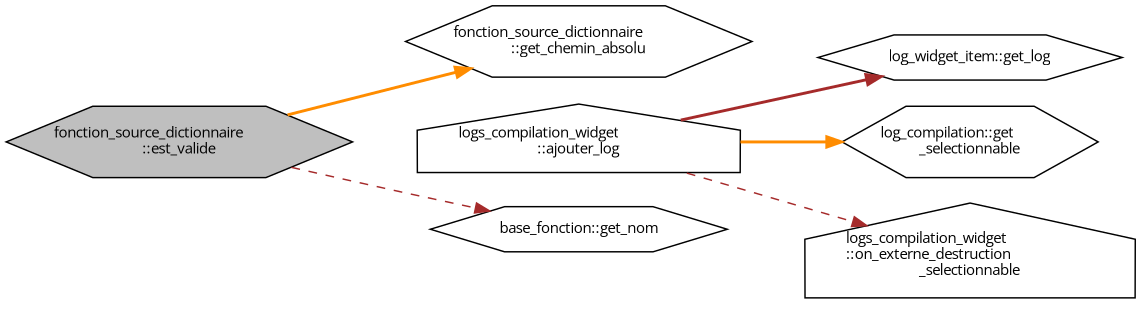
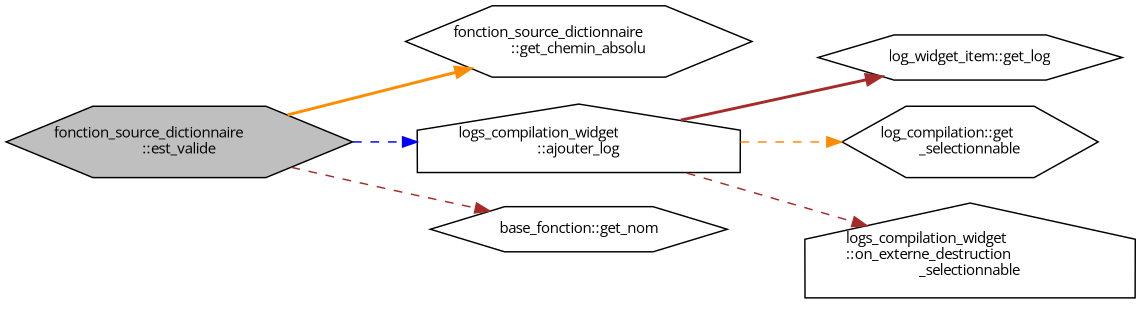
none -> (378, 142)
(783, 142) -> (783, 142)
